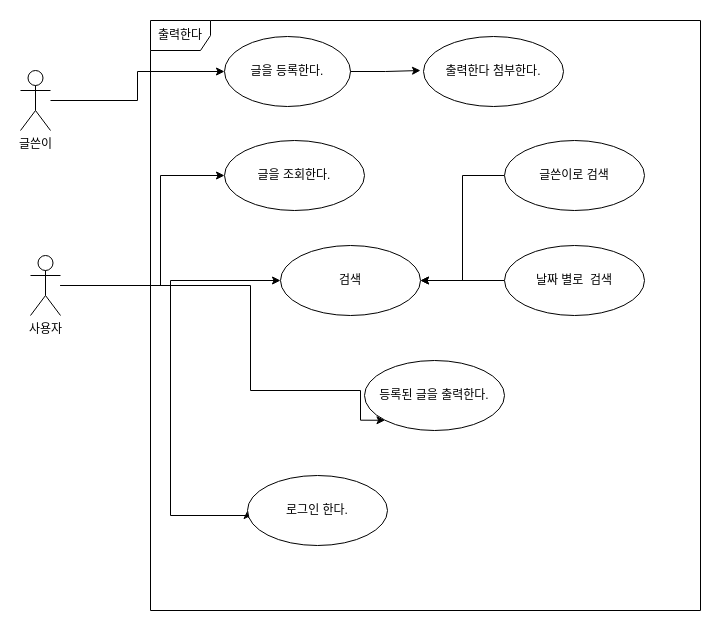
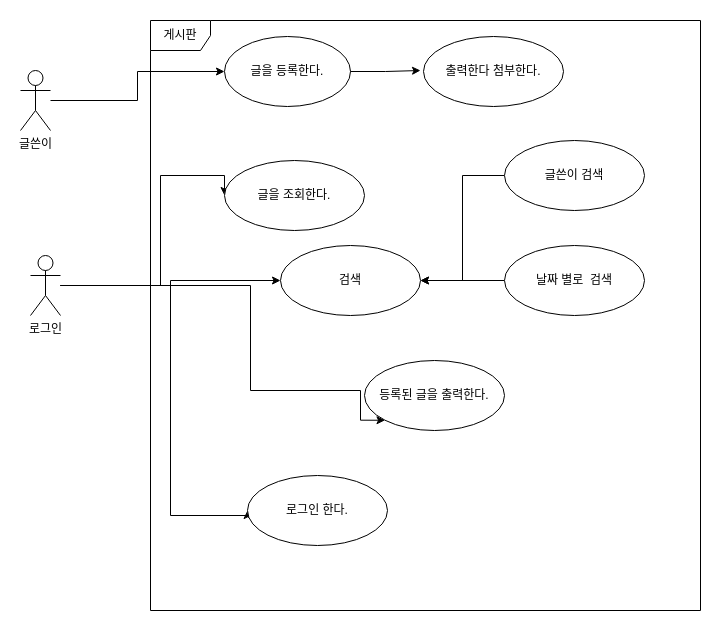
(181, 36) -> (181, 36)
(295, 176) -> (295, 196)
(575, 176) -> (575, 176)
(46, 330) -> (46, 330)
